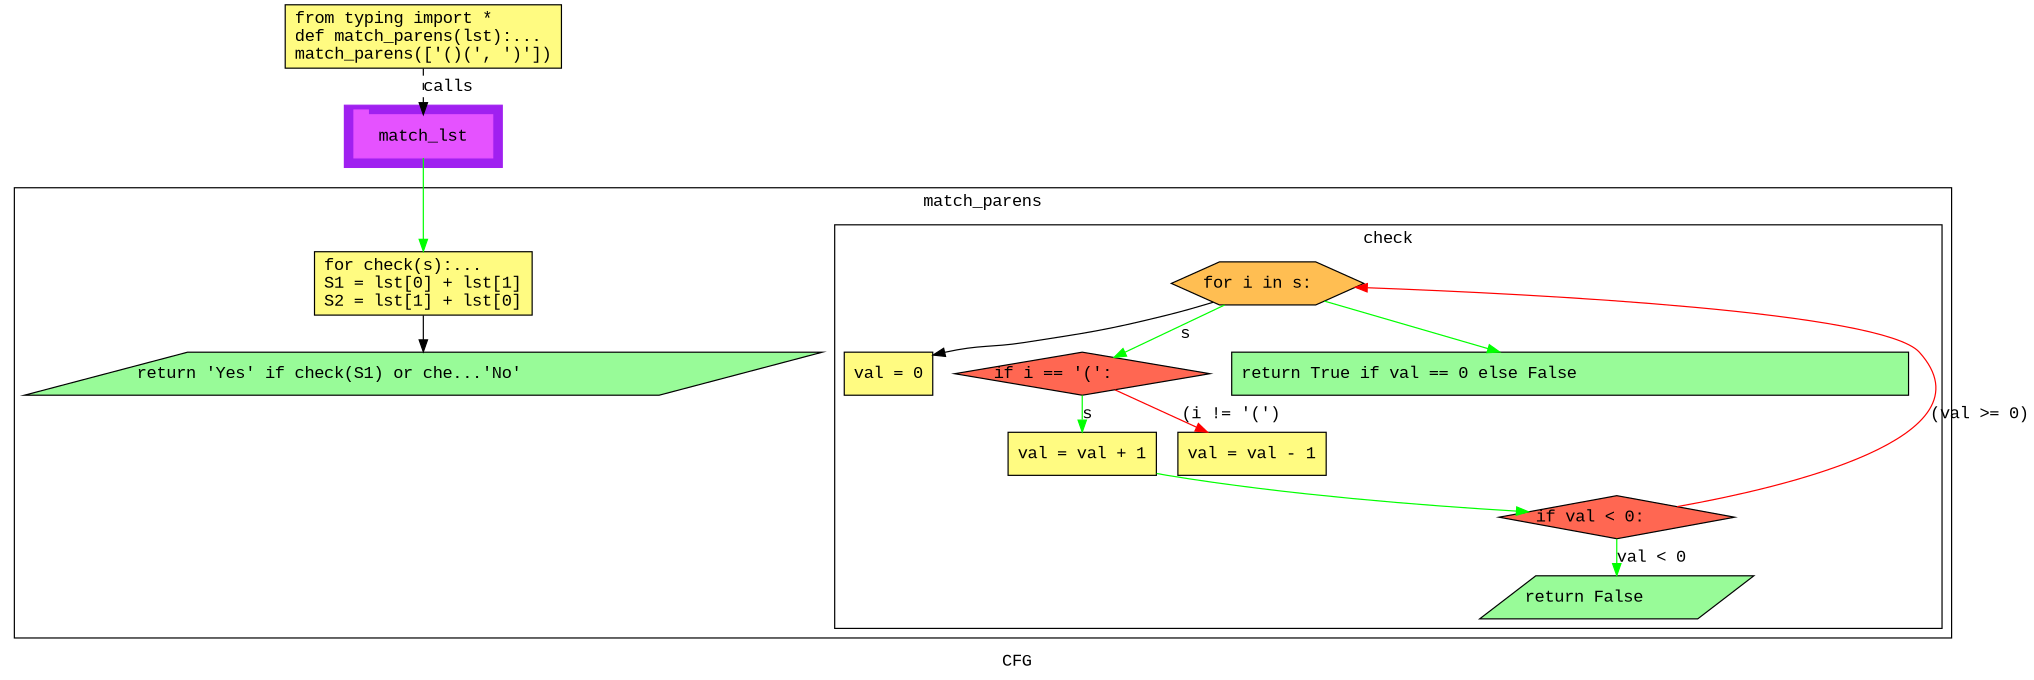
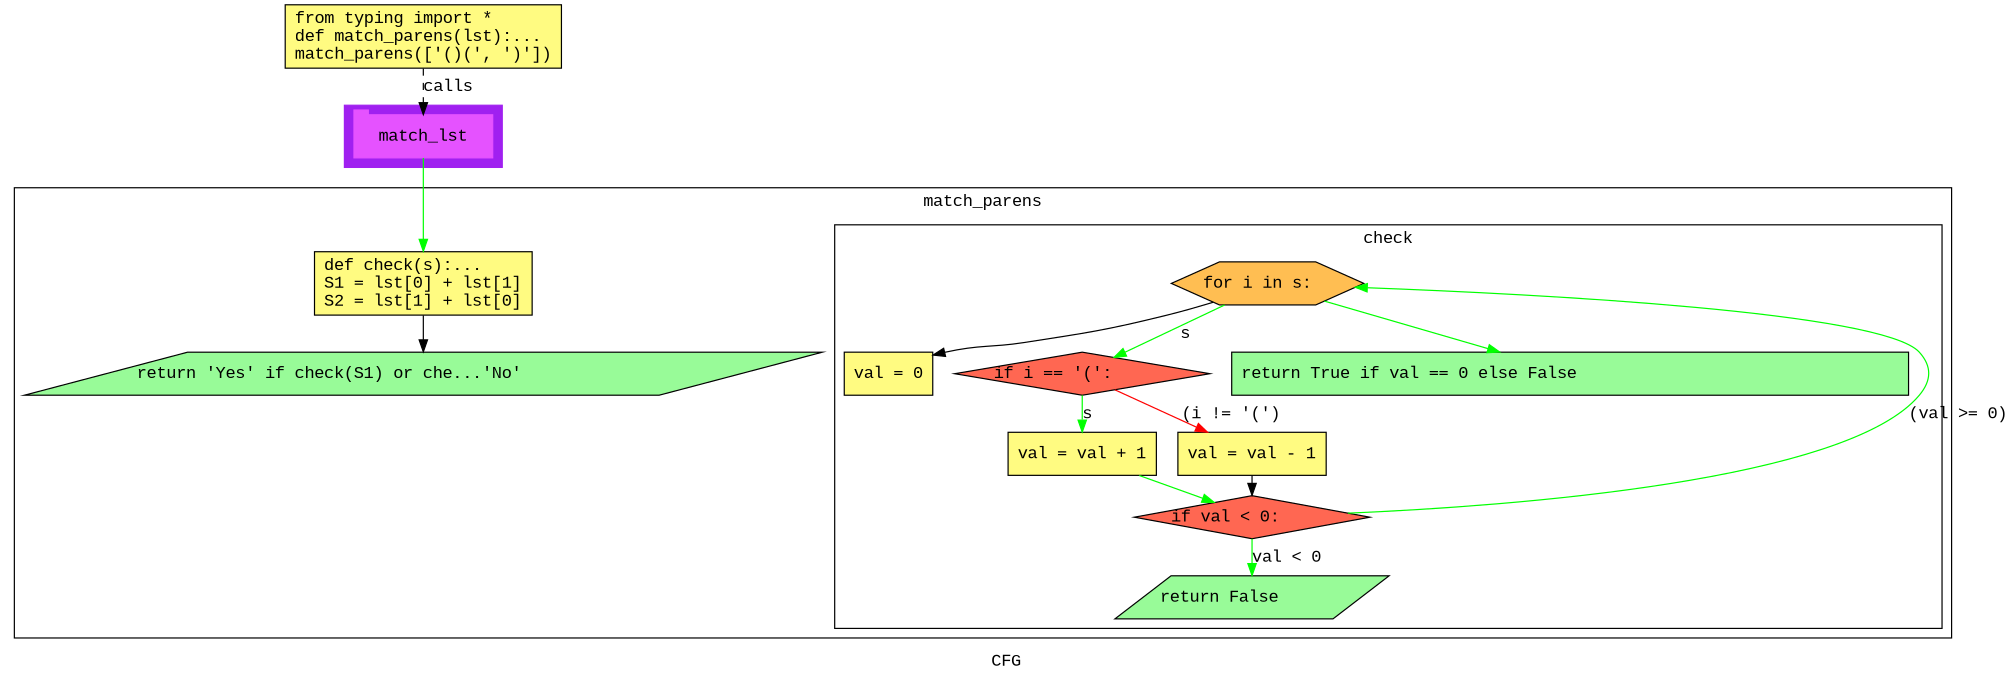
(423, 283) -> (423, 283)
(1814, 322) -> (1924, 389)
none -> (1252, 479)
